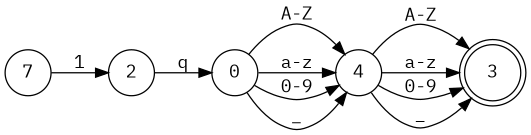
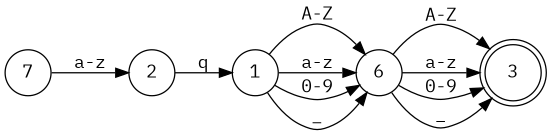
(80, 63) -> (90, 63)
(235, 73) -> (255, 73)
(359, 73) -> (379, 73)
